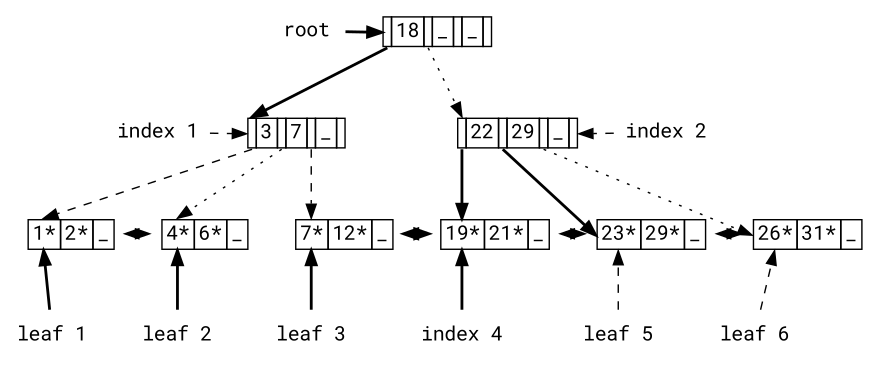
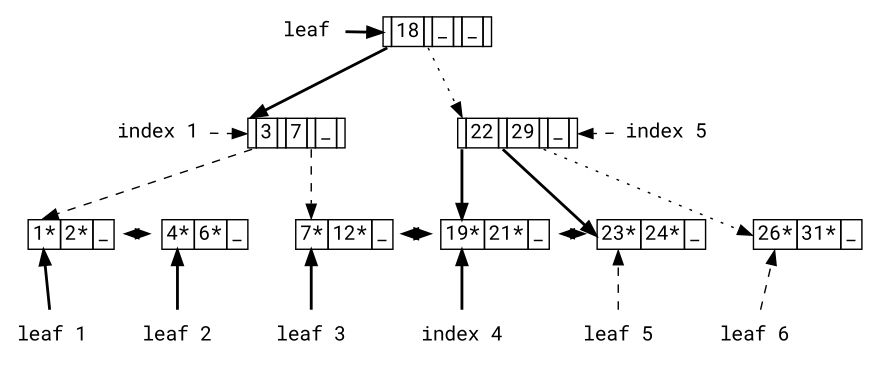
(307, 31) -> (307, 31)
(666, 132) -> (666, 132)
(236, 180) -> none
(663, 234) -> (663, 234)
(731, 234) -> none
